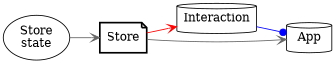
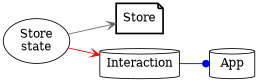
(157, 31) -> (80, 51)
(212, 42) -> none
